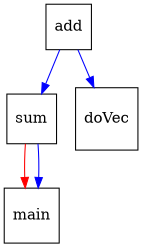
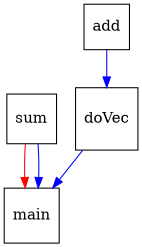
(53, 67) -> none
none -> (71, 165)
